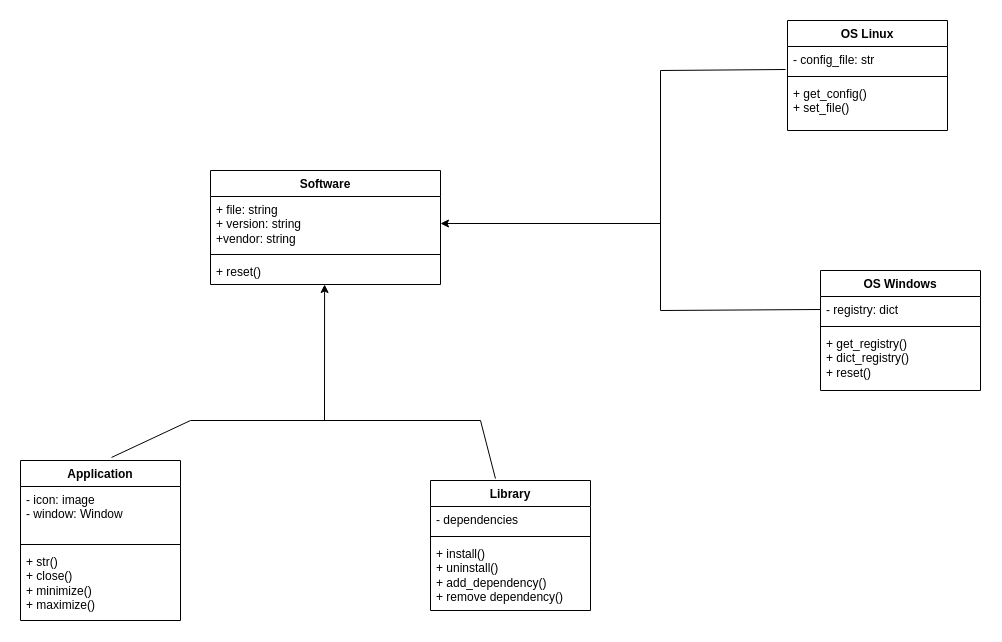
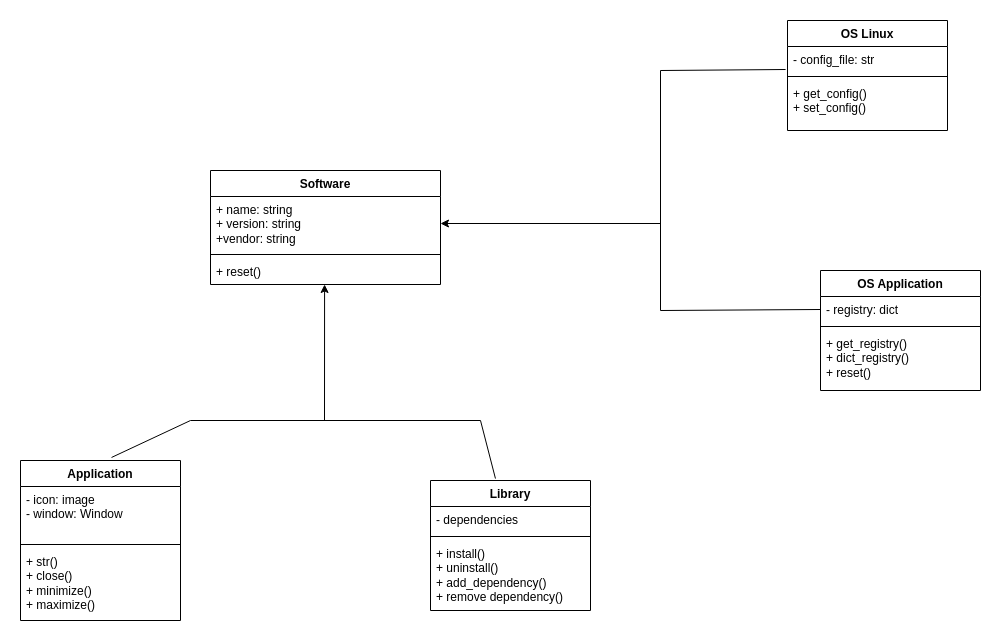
(837, 102) -> (837, 102)
(266, 225) -> (266, 225)
(901, 285) -> (901, 285)
